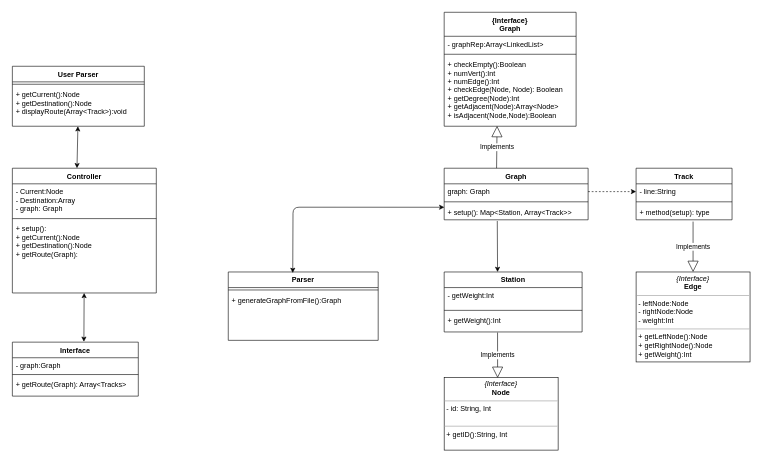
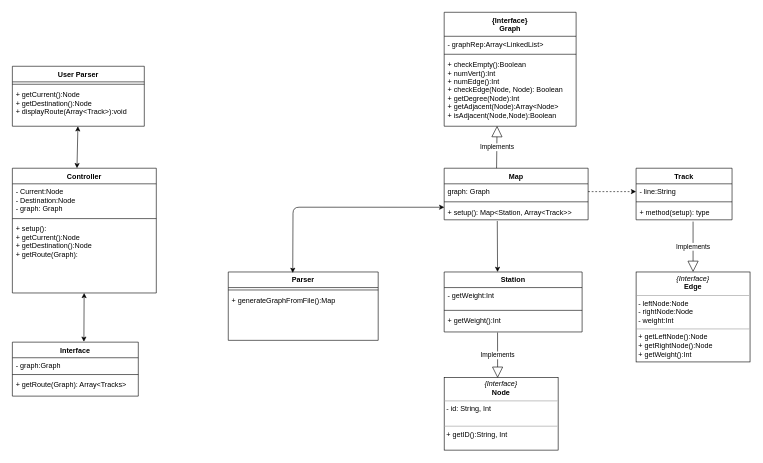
(516, 176) -> (516, 176)
(42, 192) -> (42, 192)
(290, 301) -> (286, 301)
